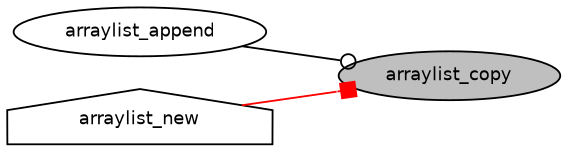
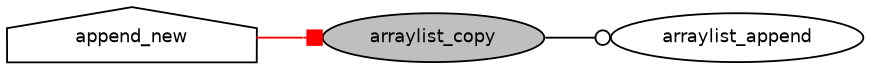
(291, 53) -> (570, 38)
(140, 120) -> (132, 38)
